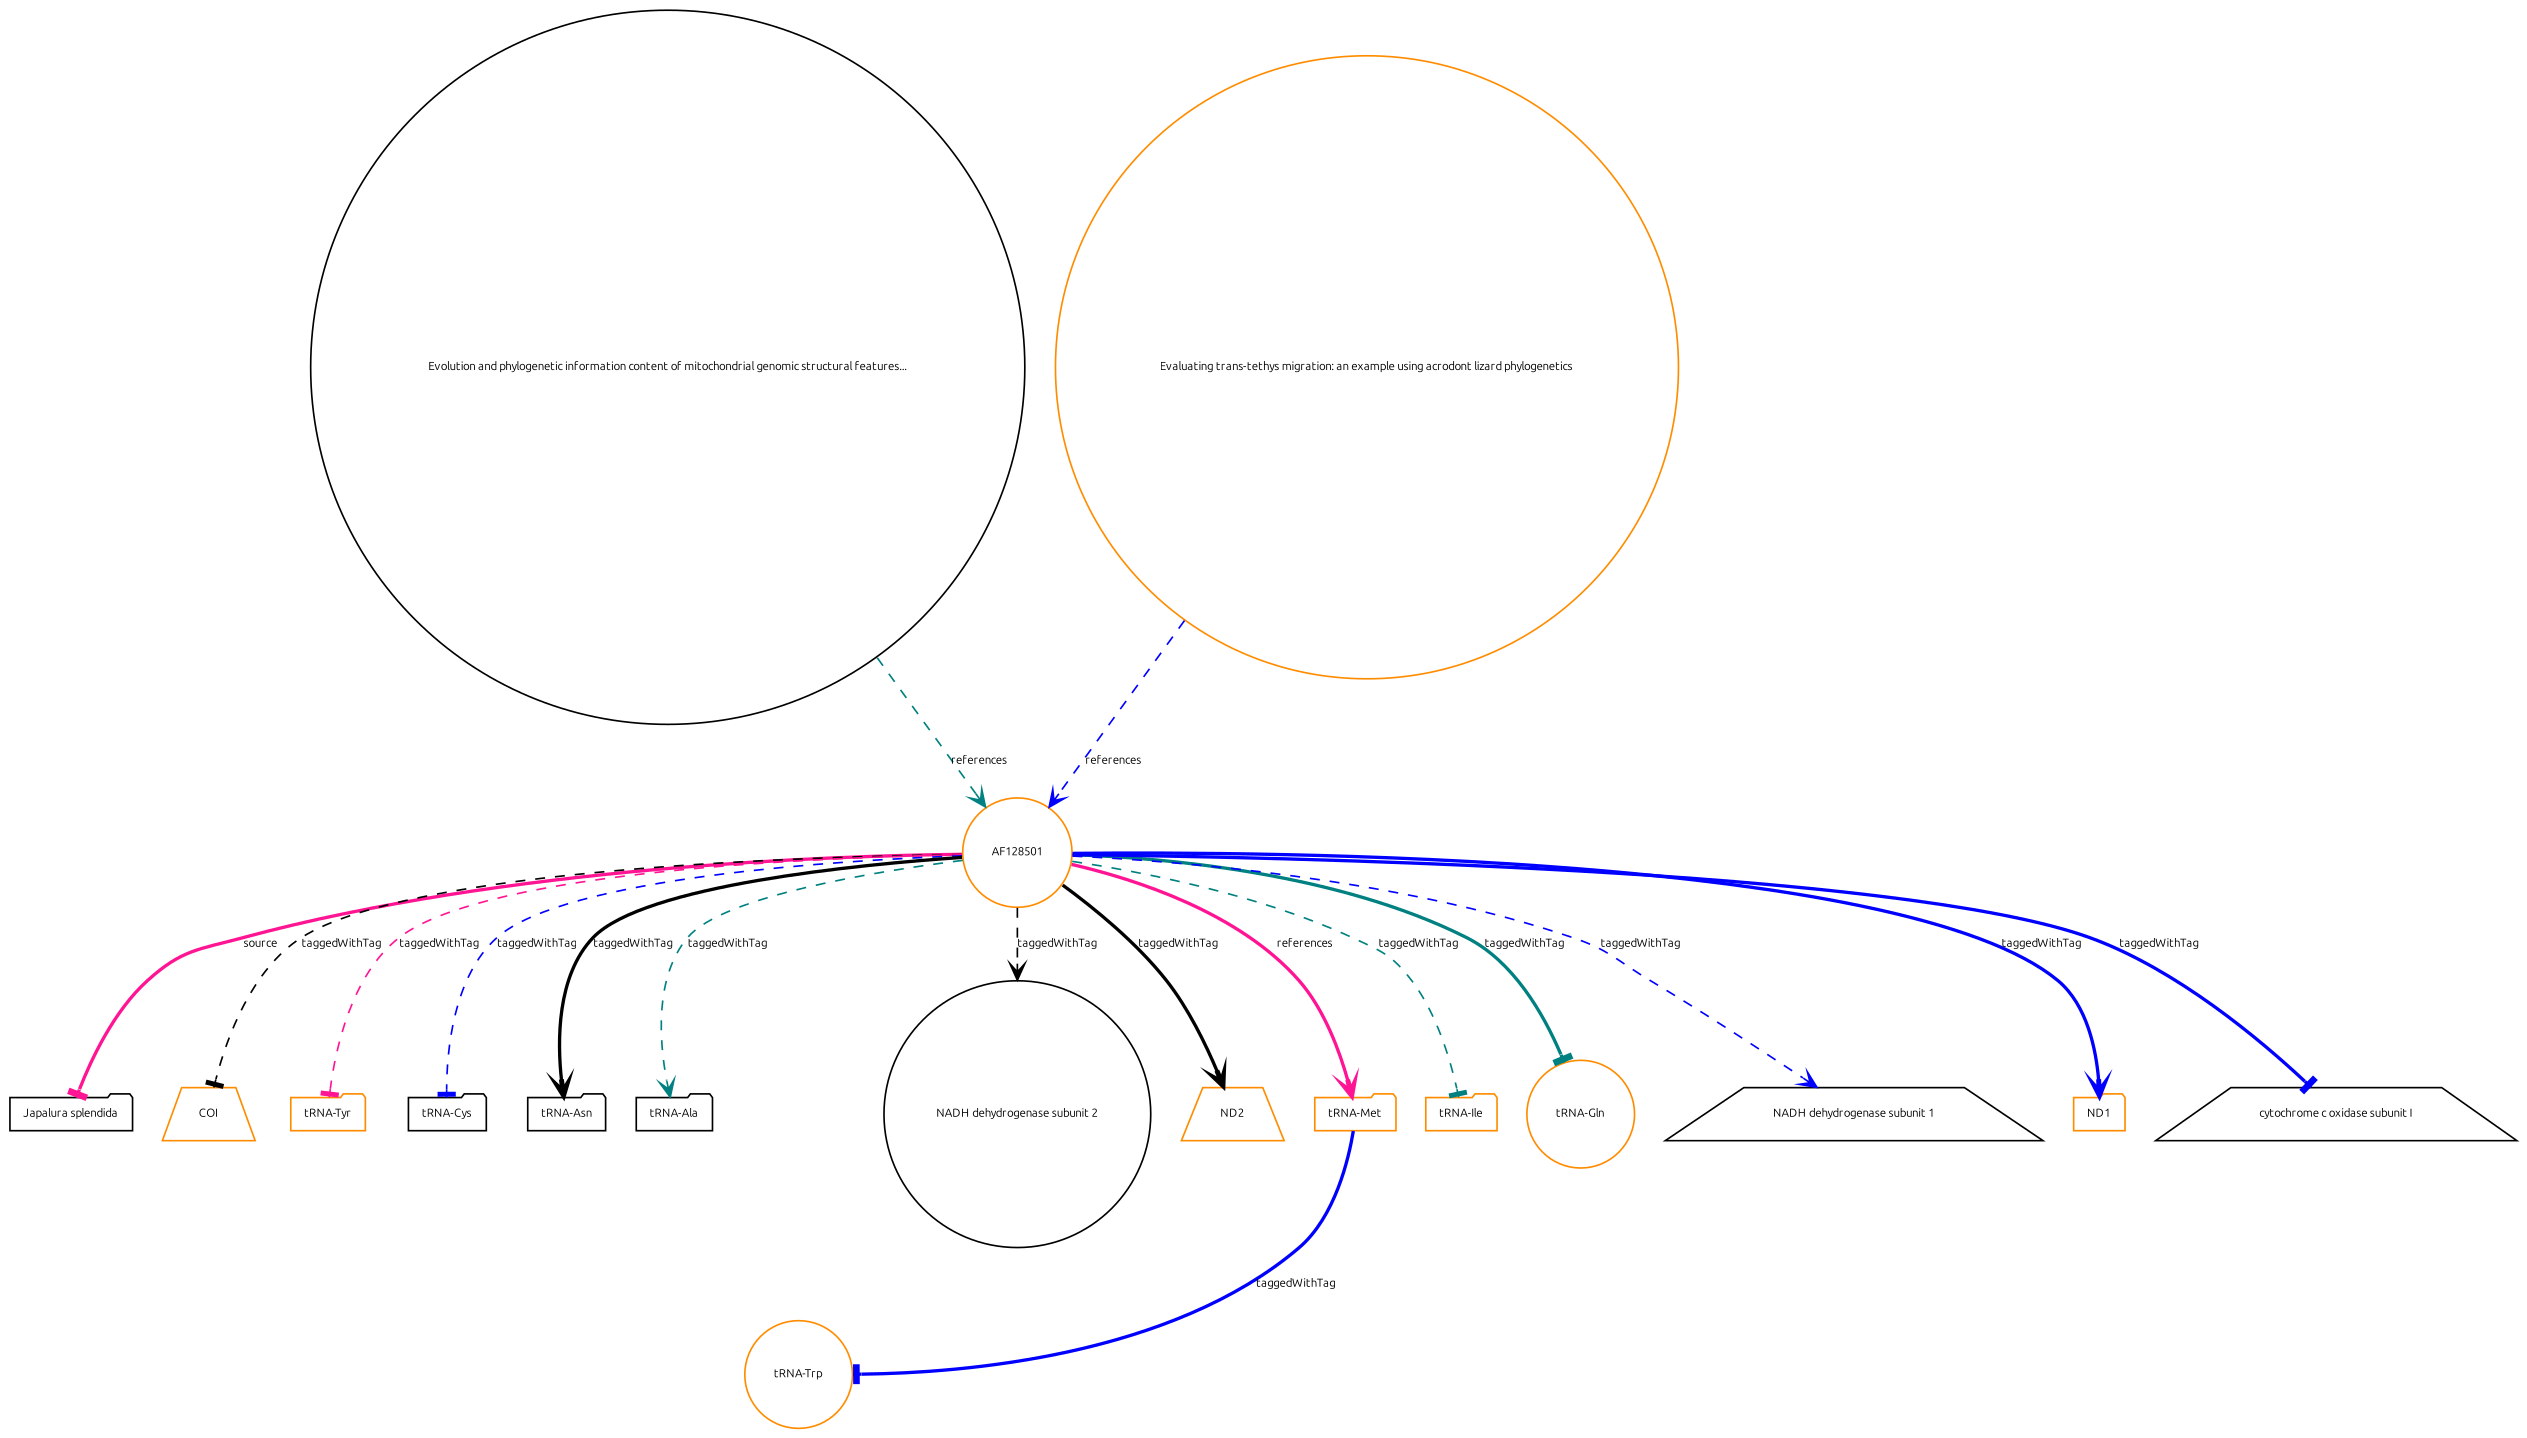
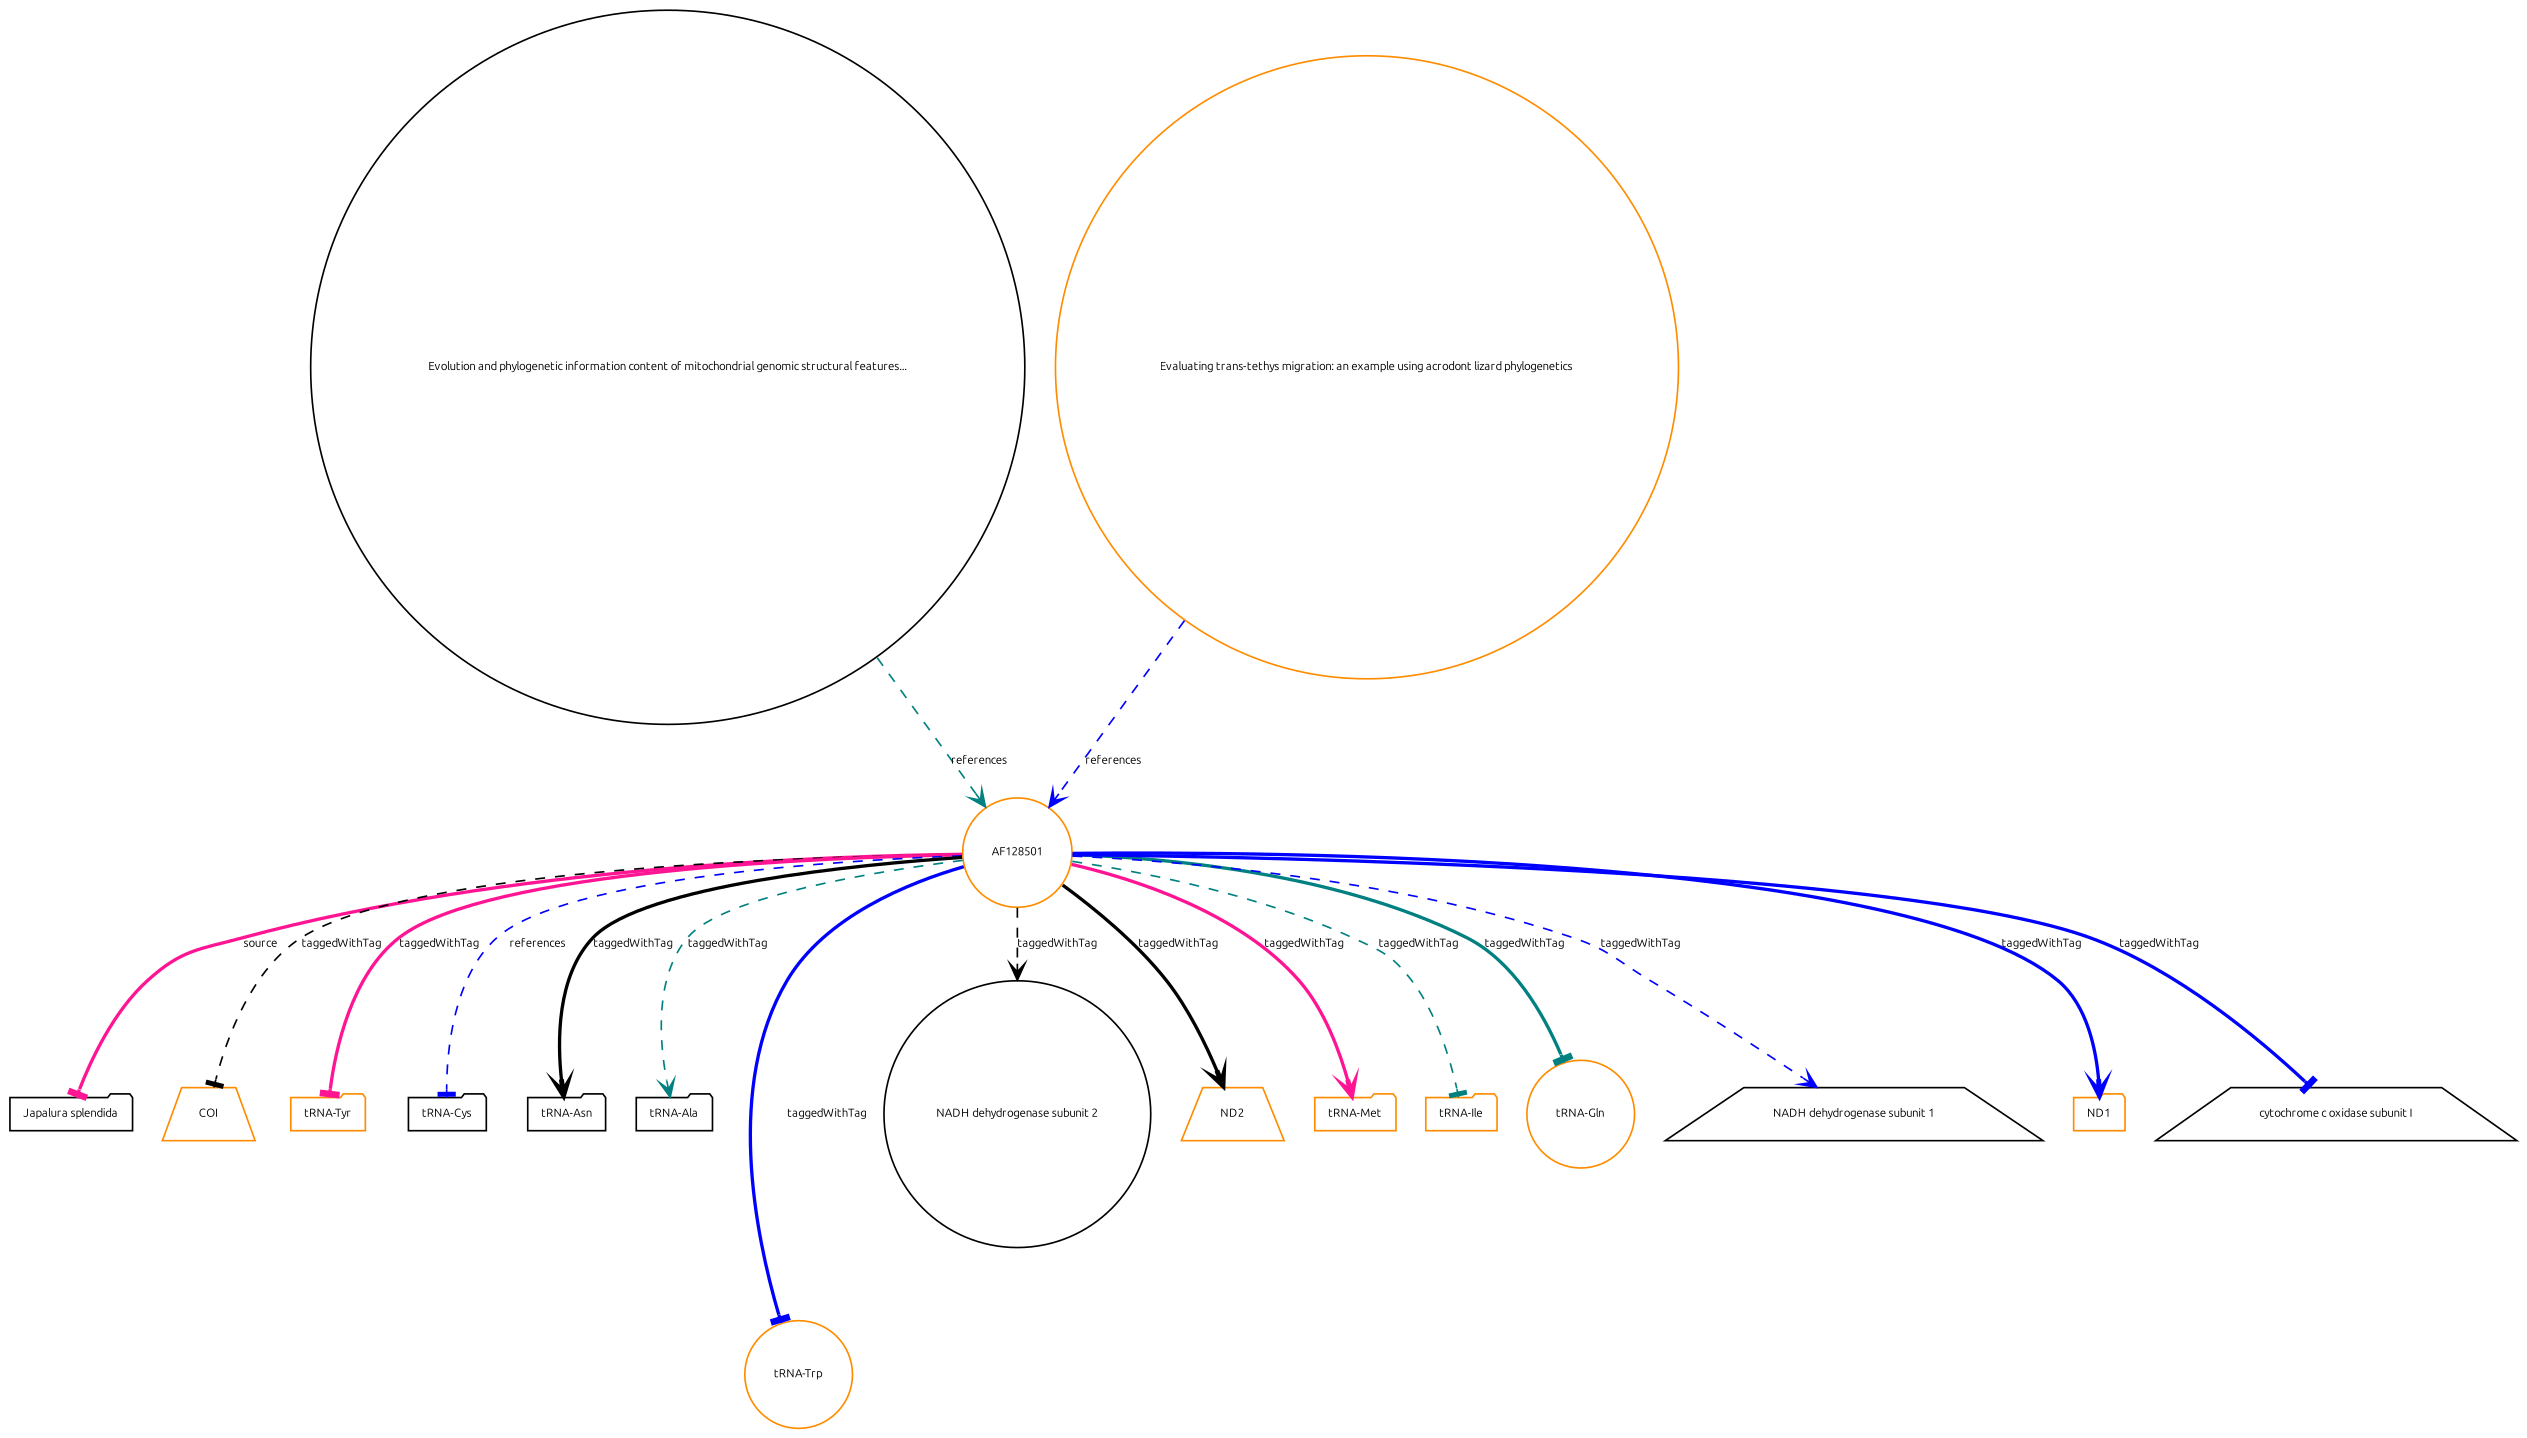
(500, 898) -> (500, 898)
(538, 944) -> (538, 944)
(1305, 944) -> (1305, 944)
(1154, 1327) -> (763, 1040)
